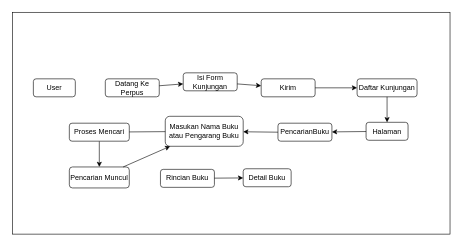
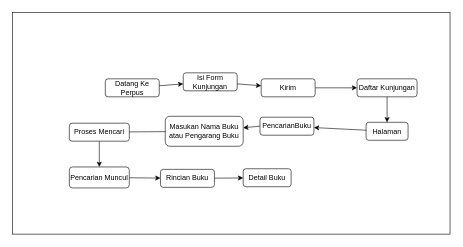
(54, 88) -> none
(305, 132) -> (287, 126)
(145, 157) -> (155, 178)
